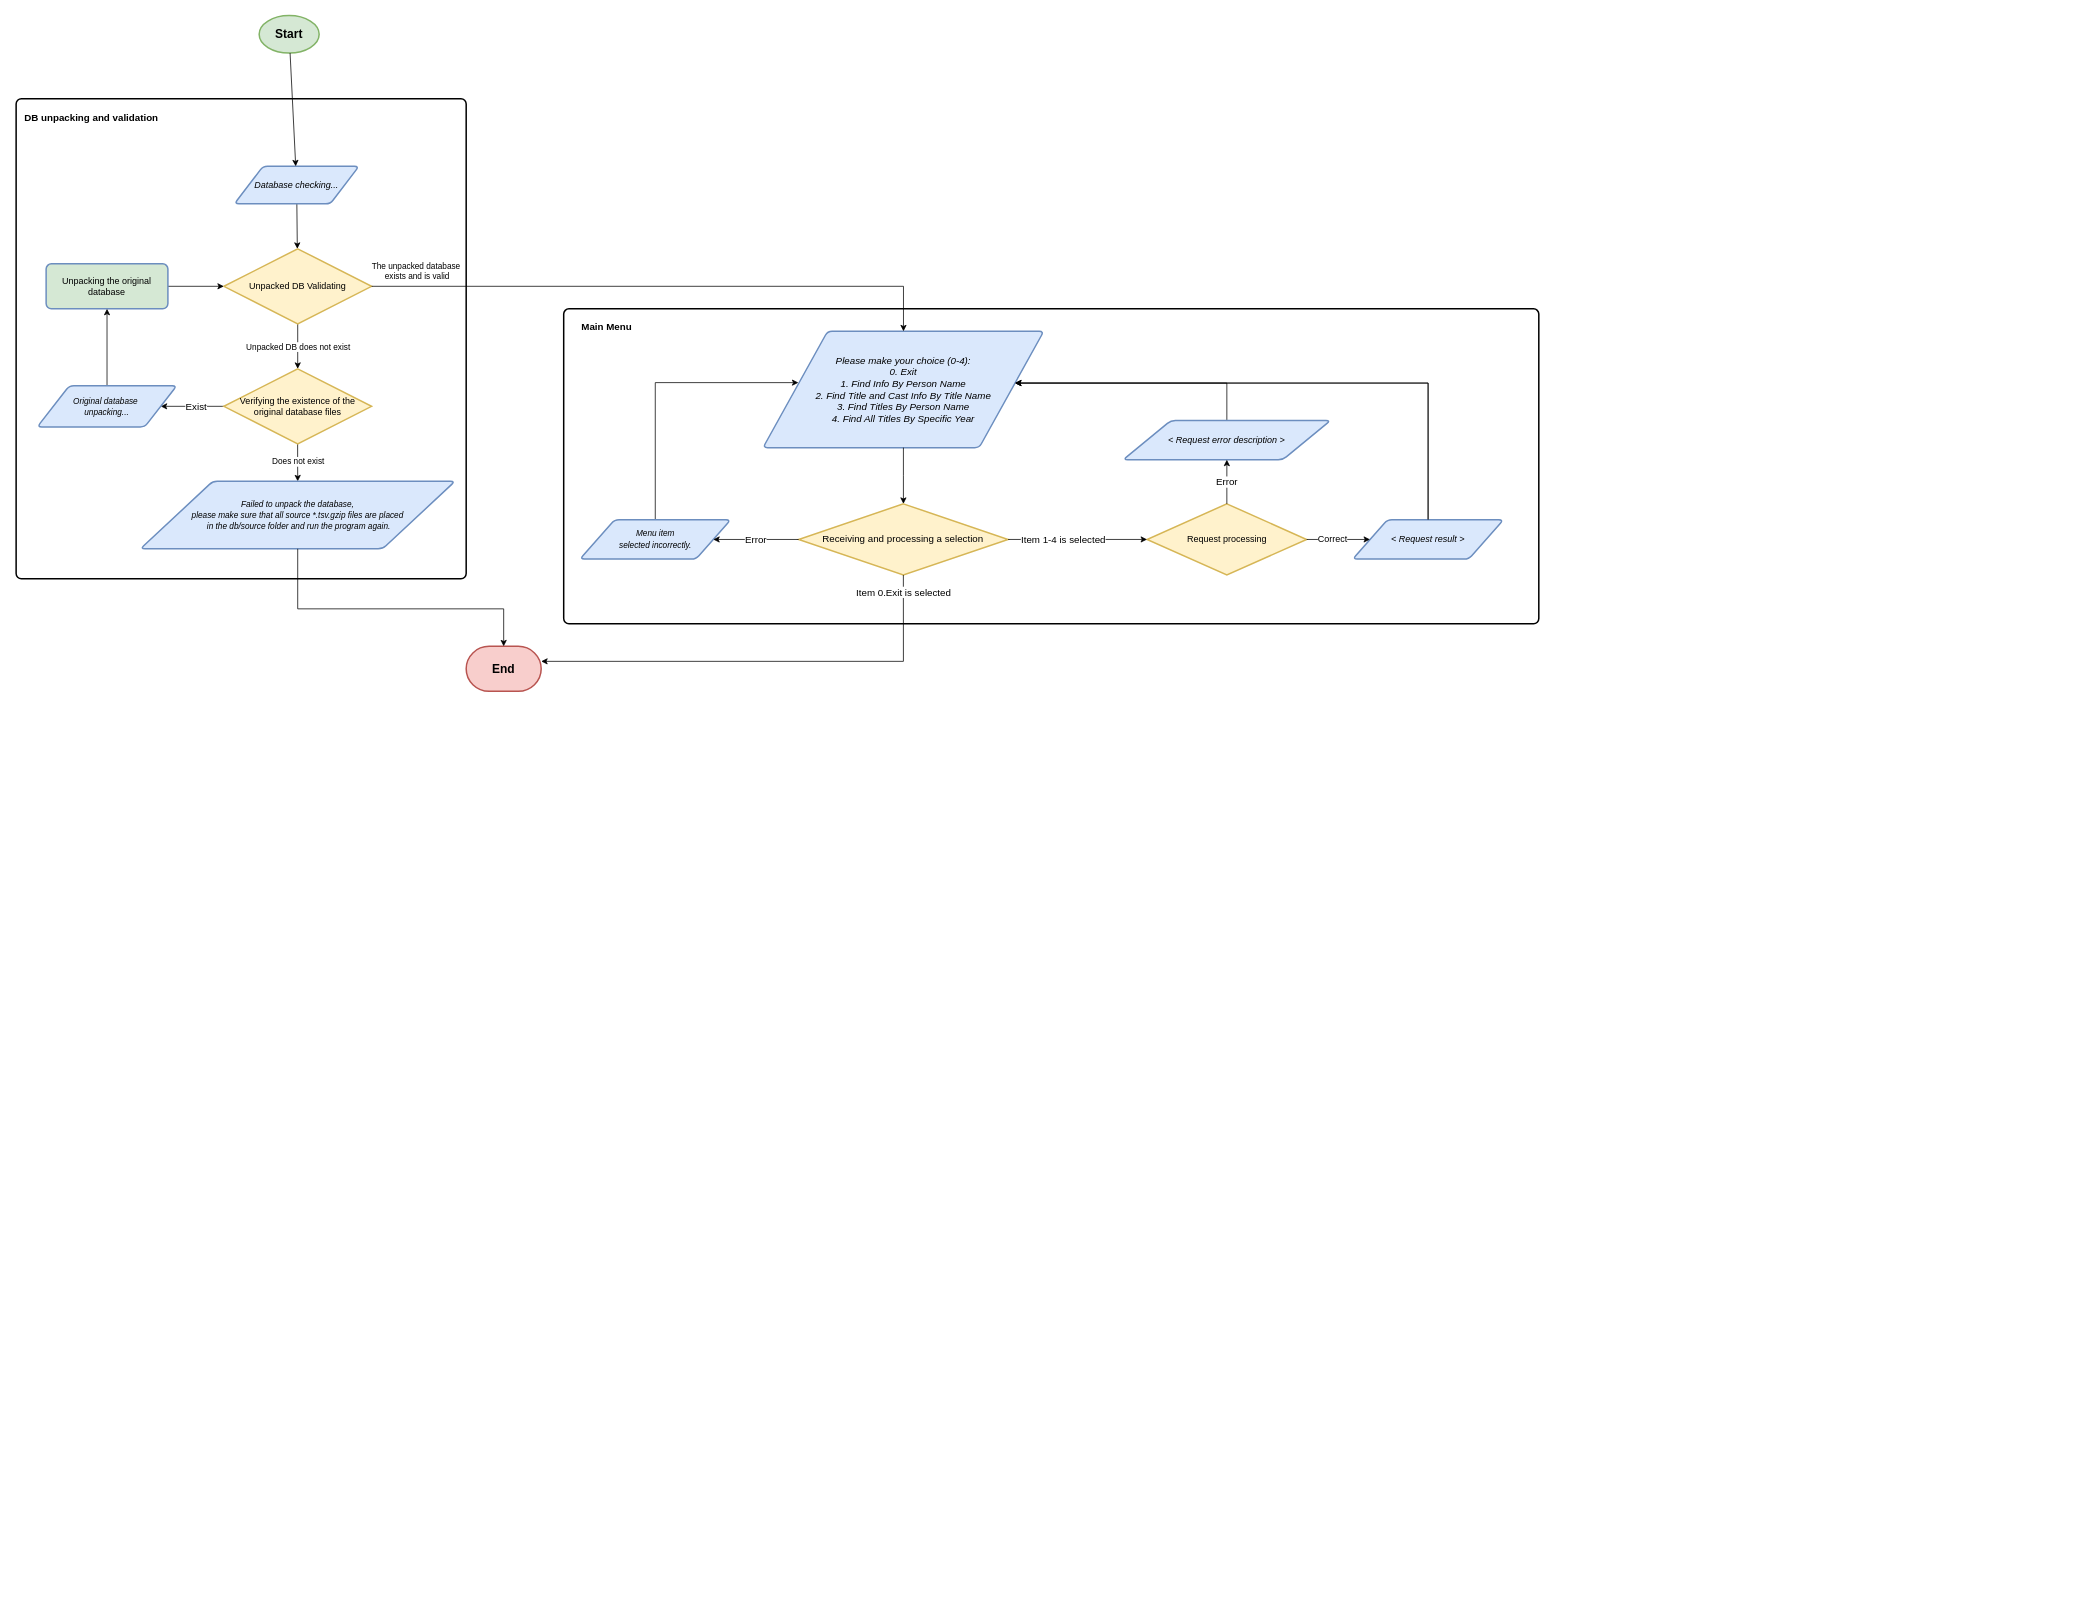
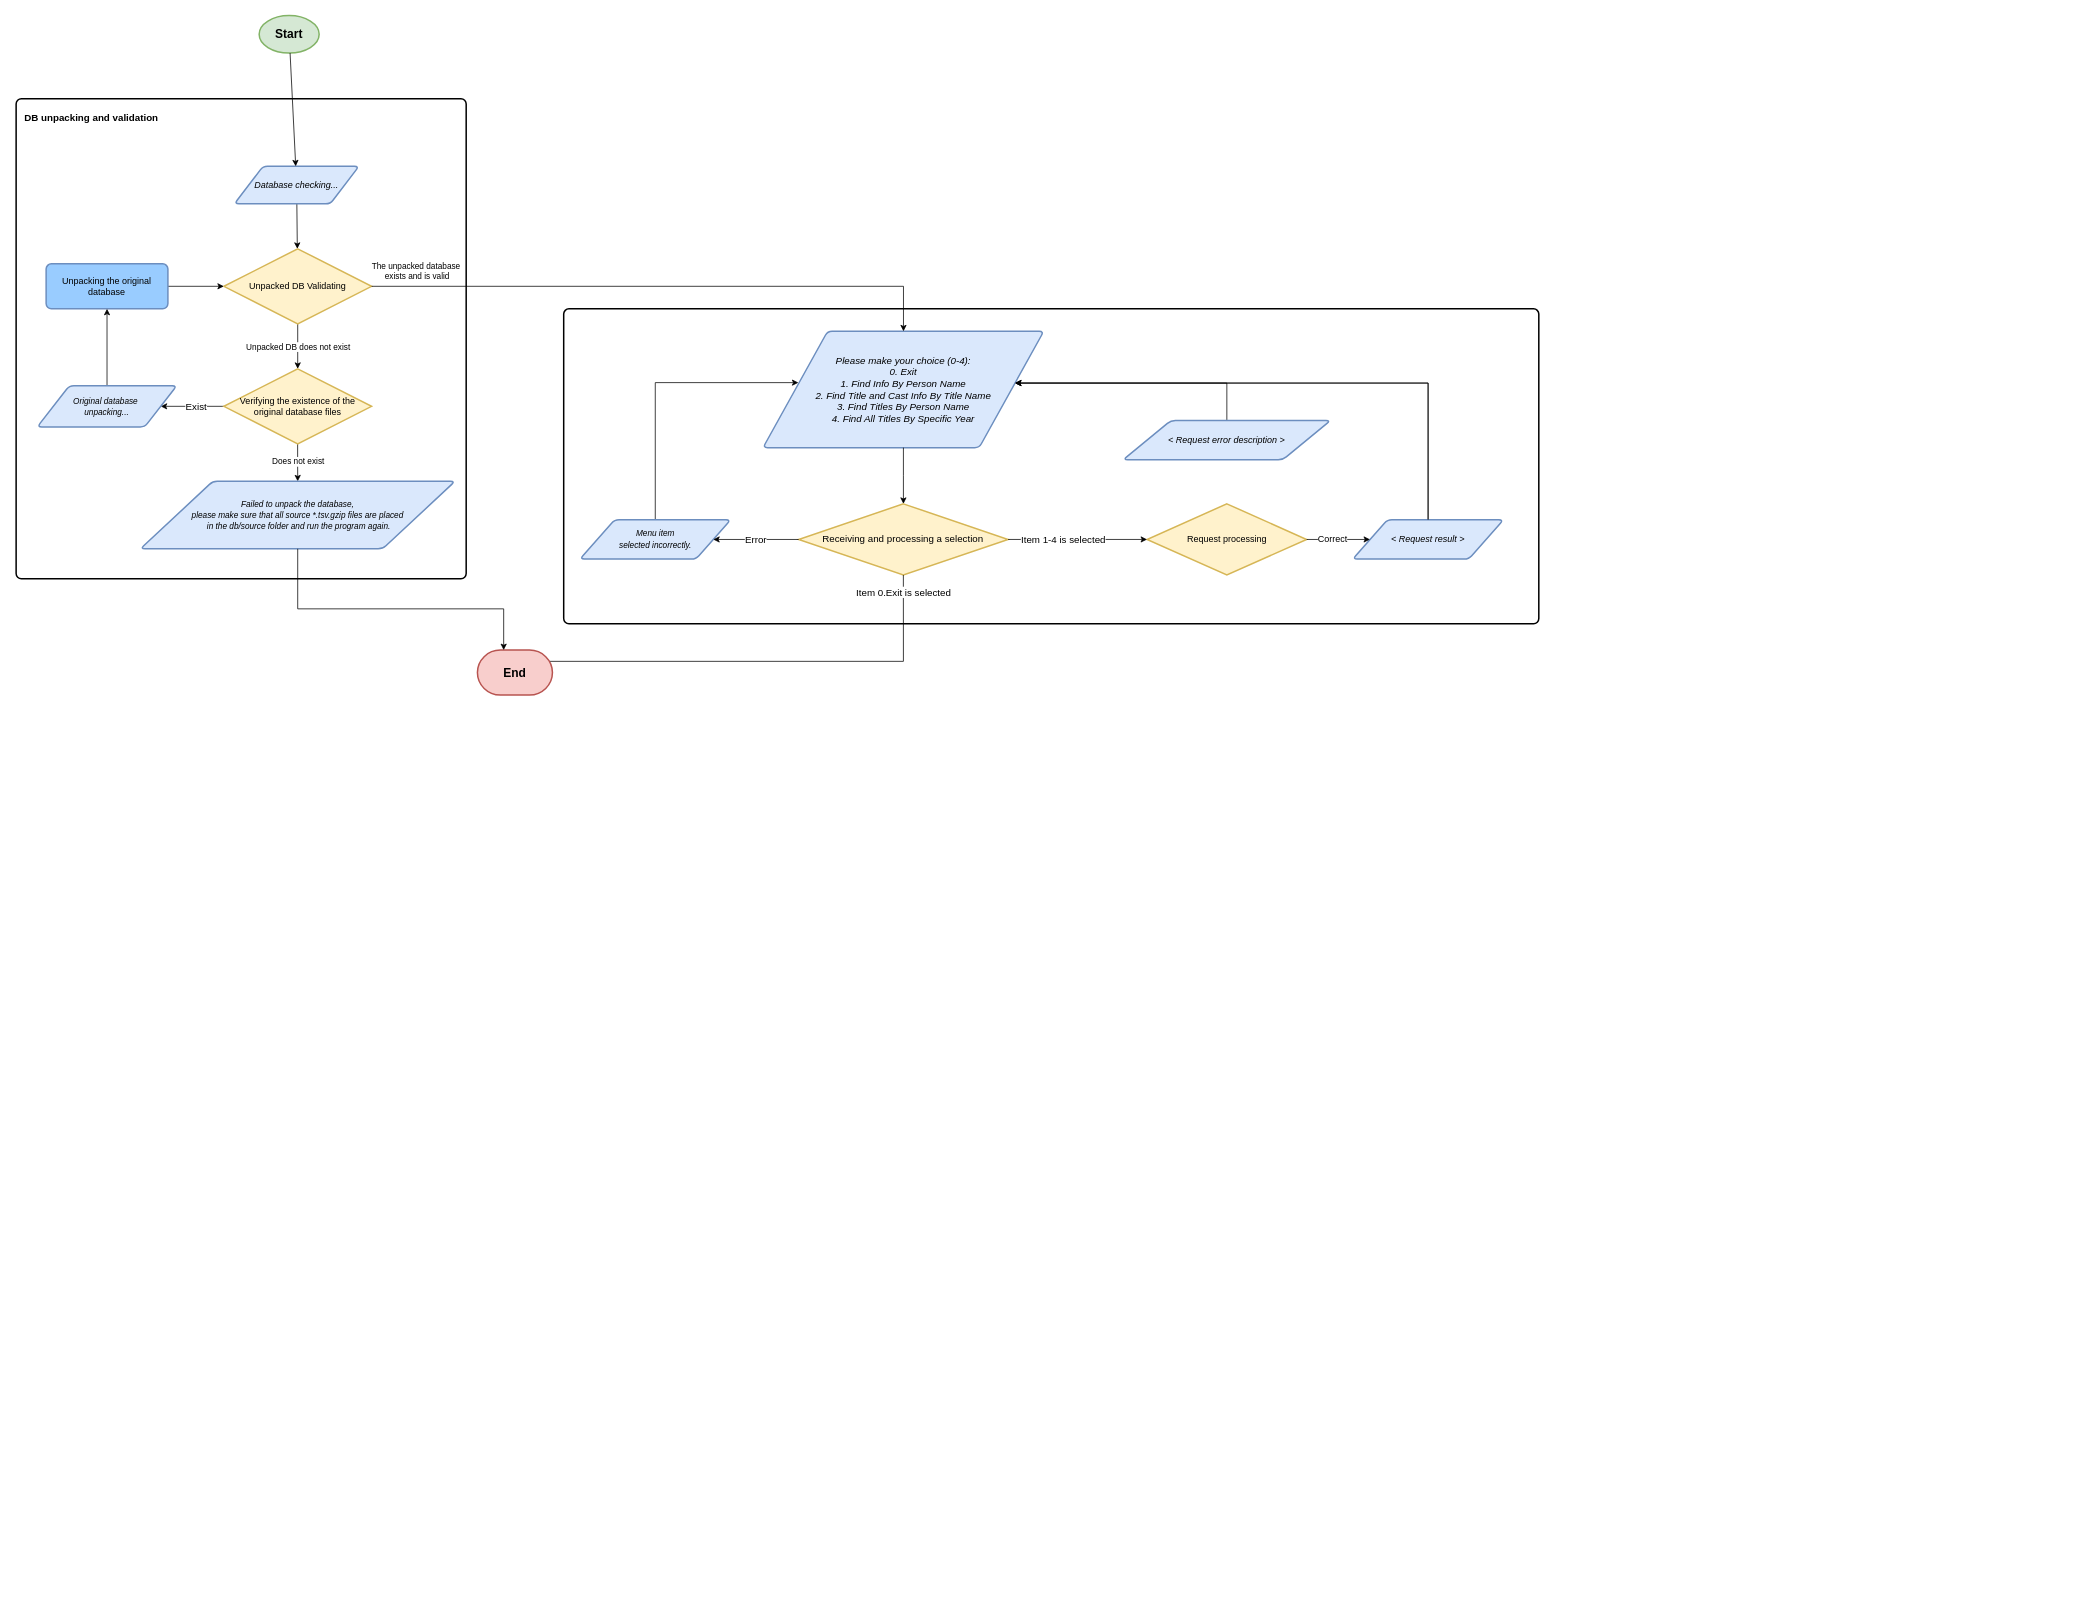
(107, 286) -> (107, 286)
(606, 326) -> none
(1227, 482) -> none
(504, 669) -> (515, 672)
